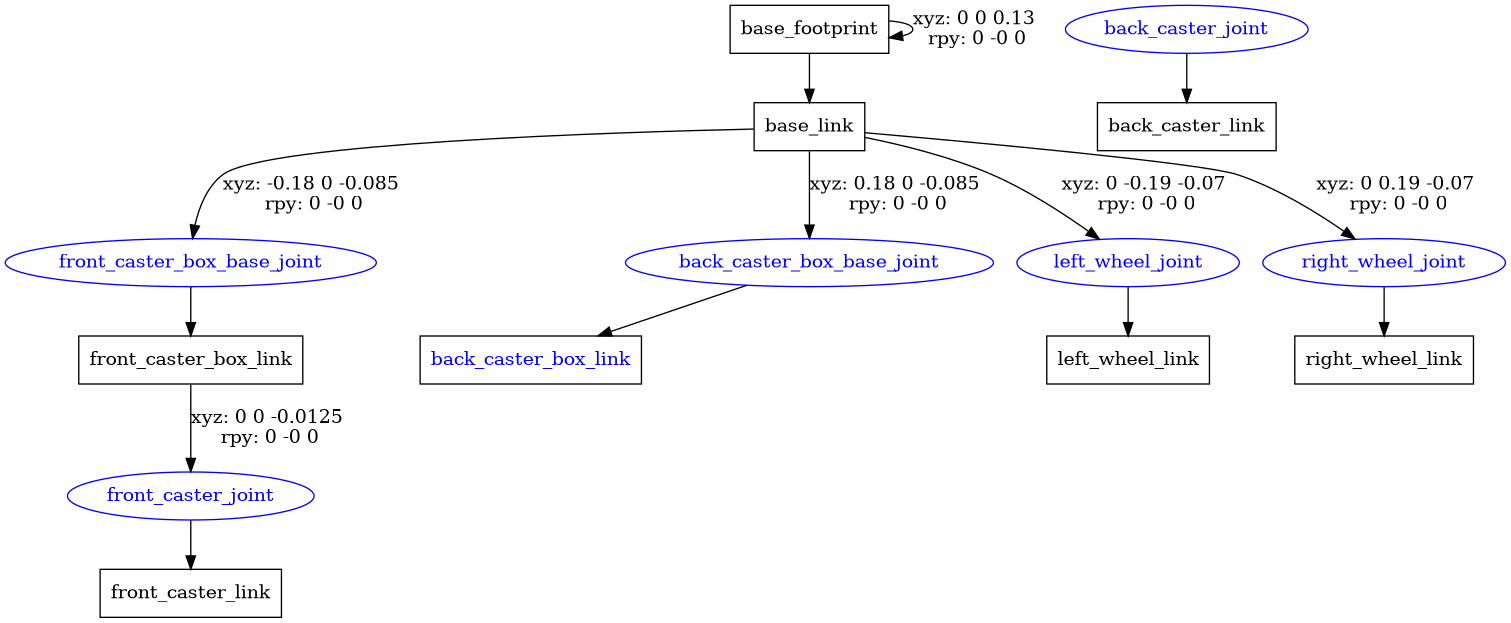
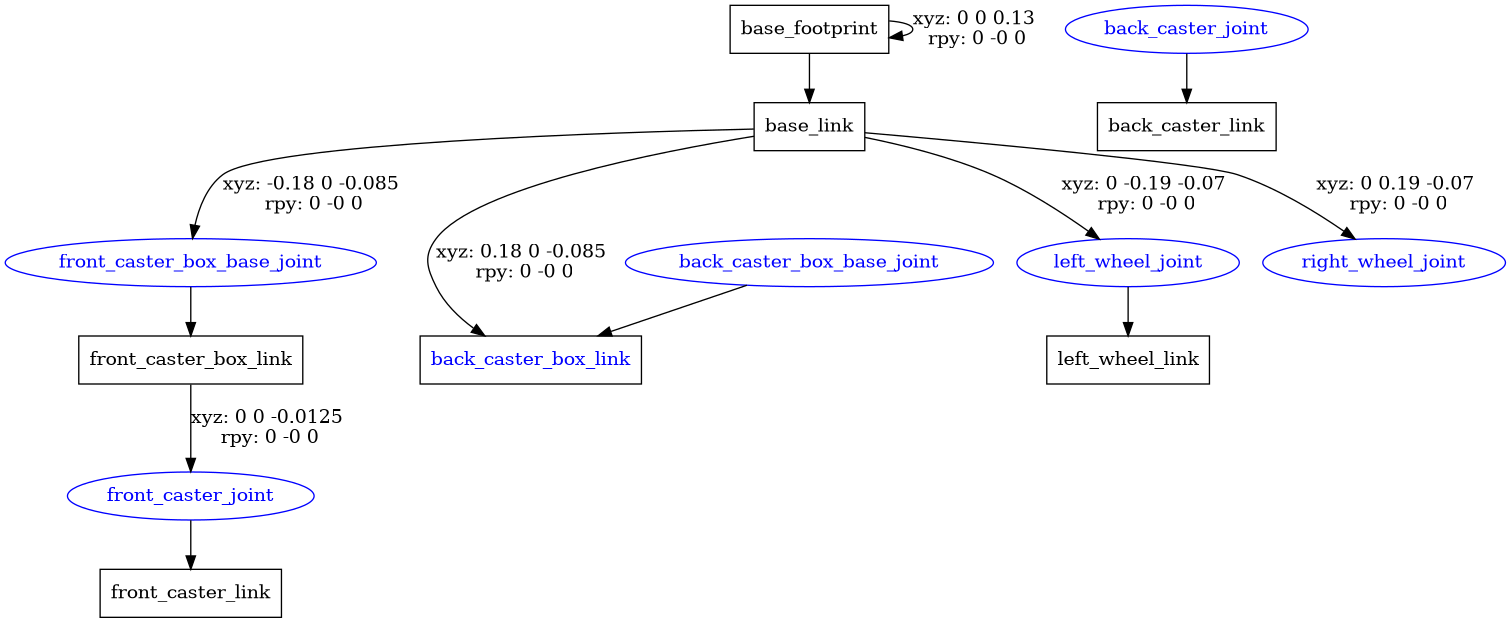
(809, 188) -> (537, 185)
(1384, 360) -> none
